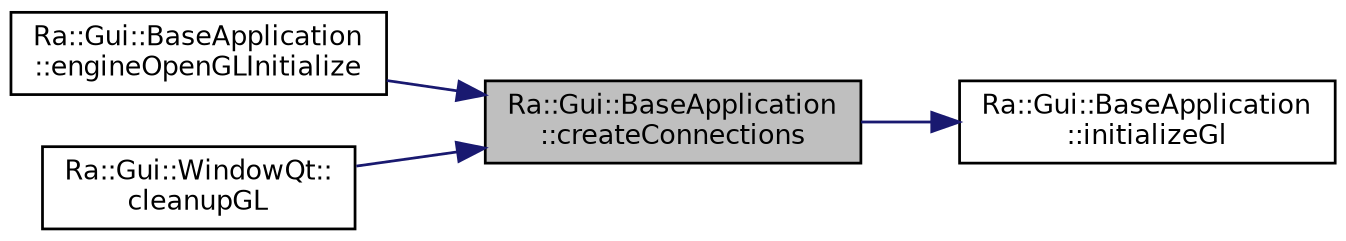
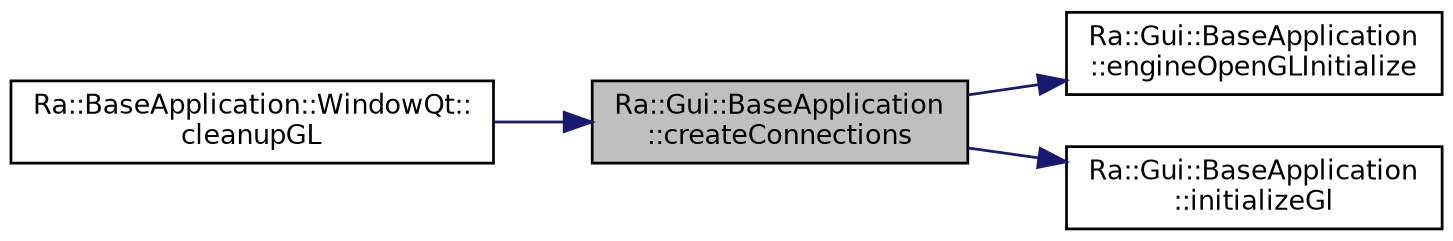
(422, 86) -> (1003, 90)
(199, 188) -> (252, 122)
